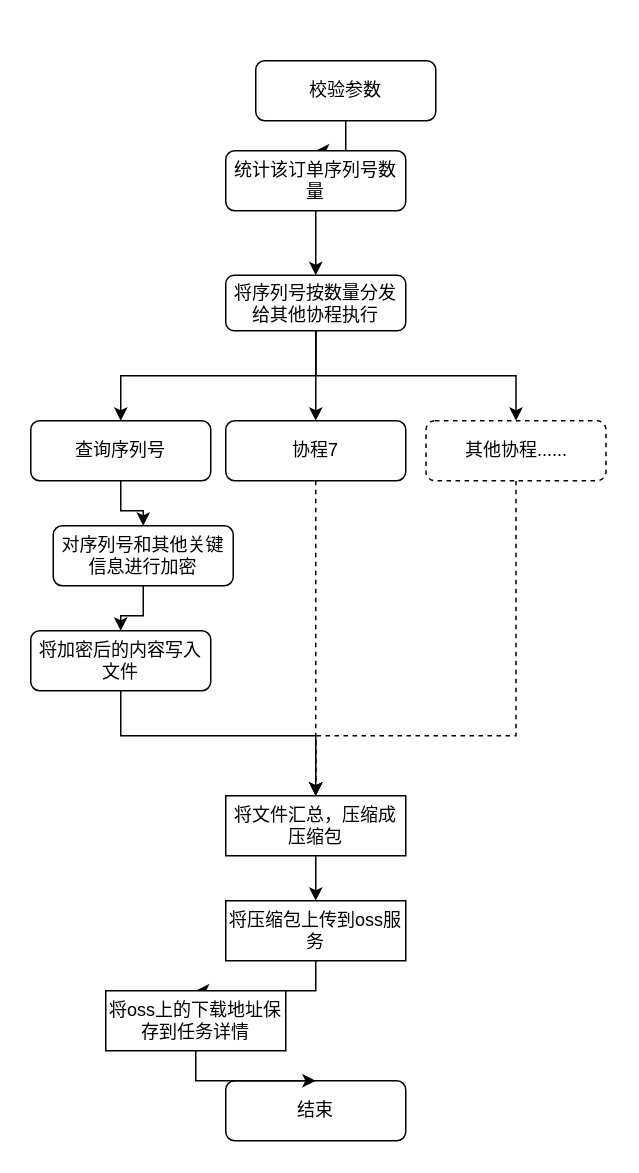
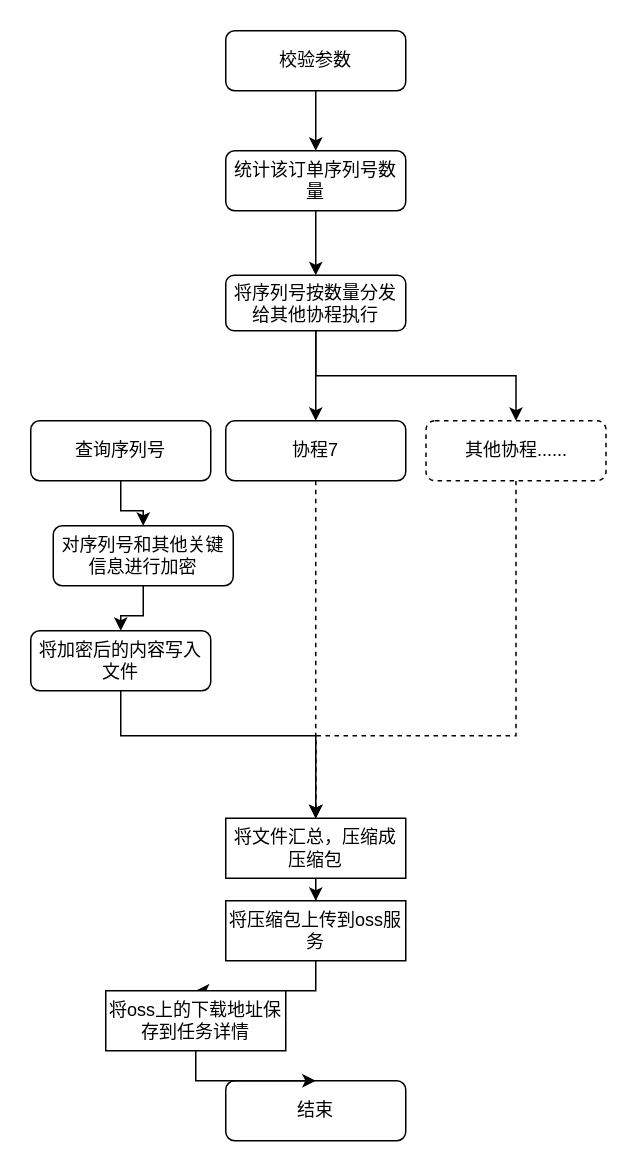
(346, 91) -> (316, 61)
(200, 376) -> none
(316, 826) -> (316, 848)
